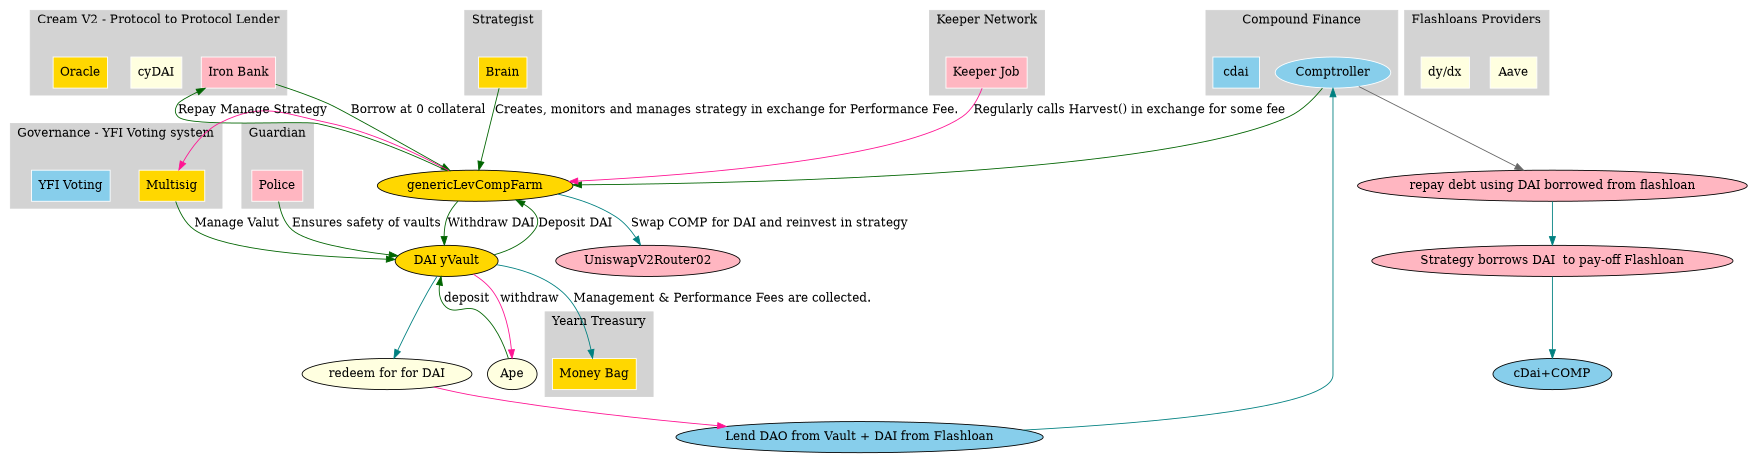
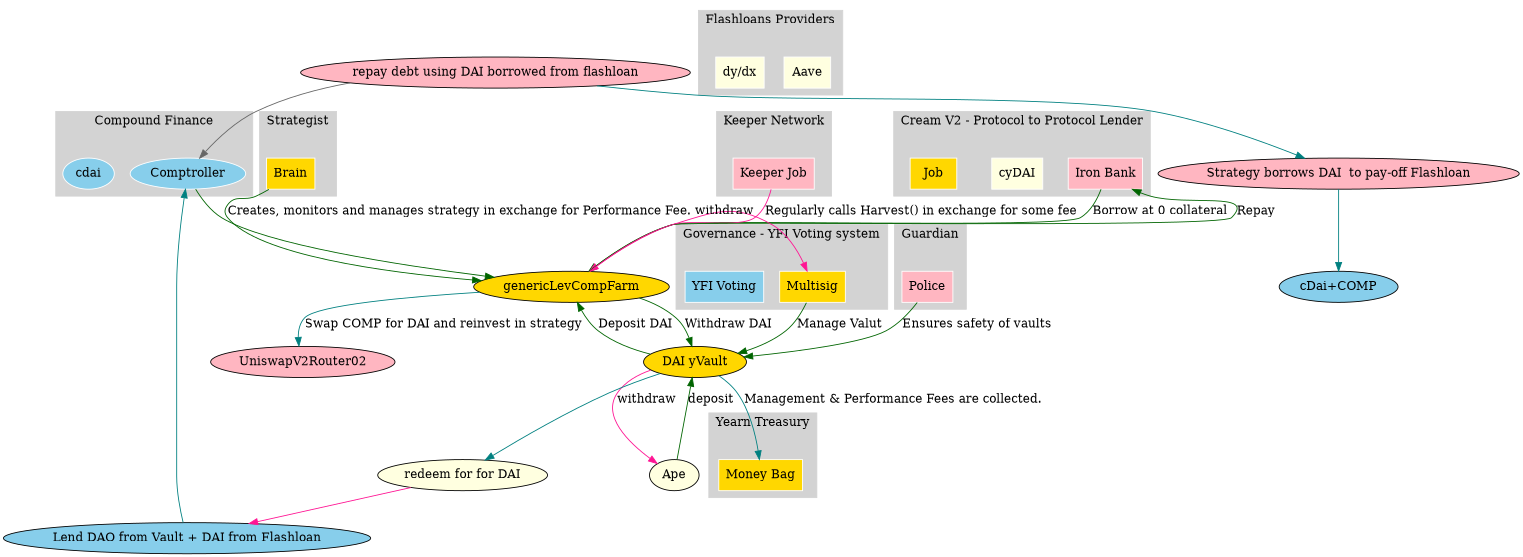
(80, 73) -> (933, 174)
(1236, 73) -> (89, 174)
(274, 110) -> (724, 211)
(1437, 126) -> (272, 105)
